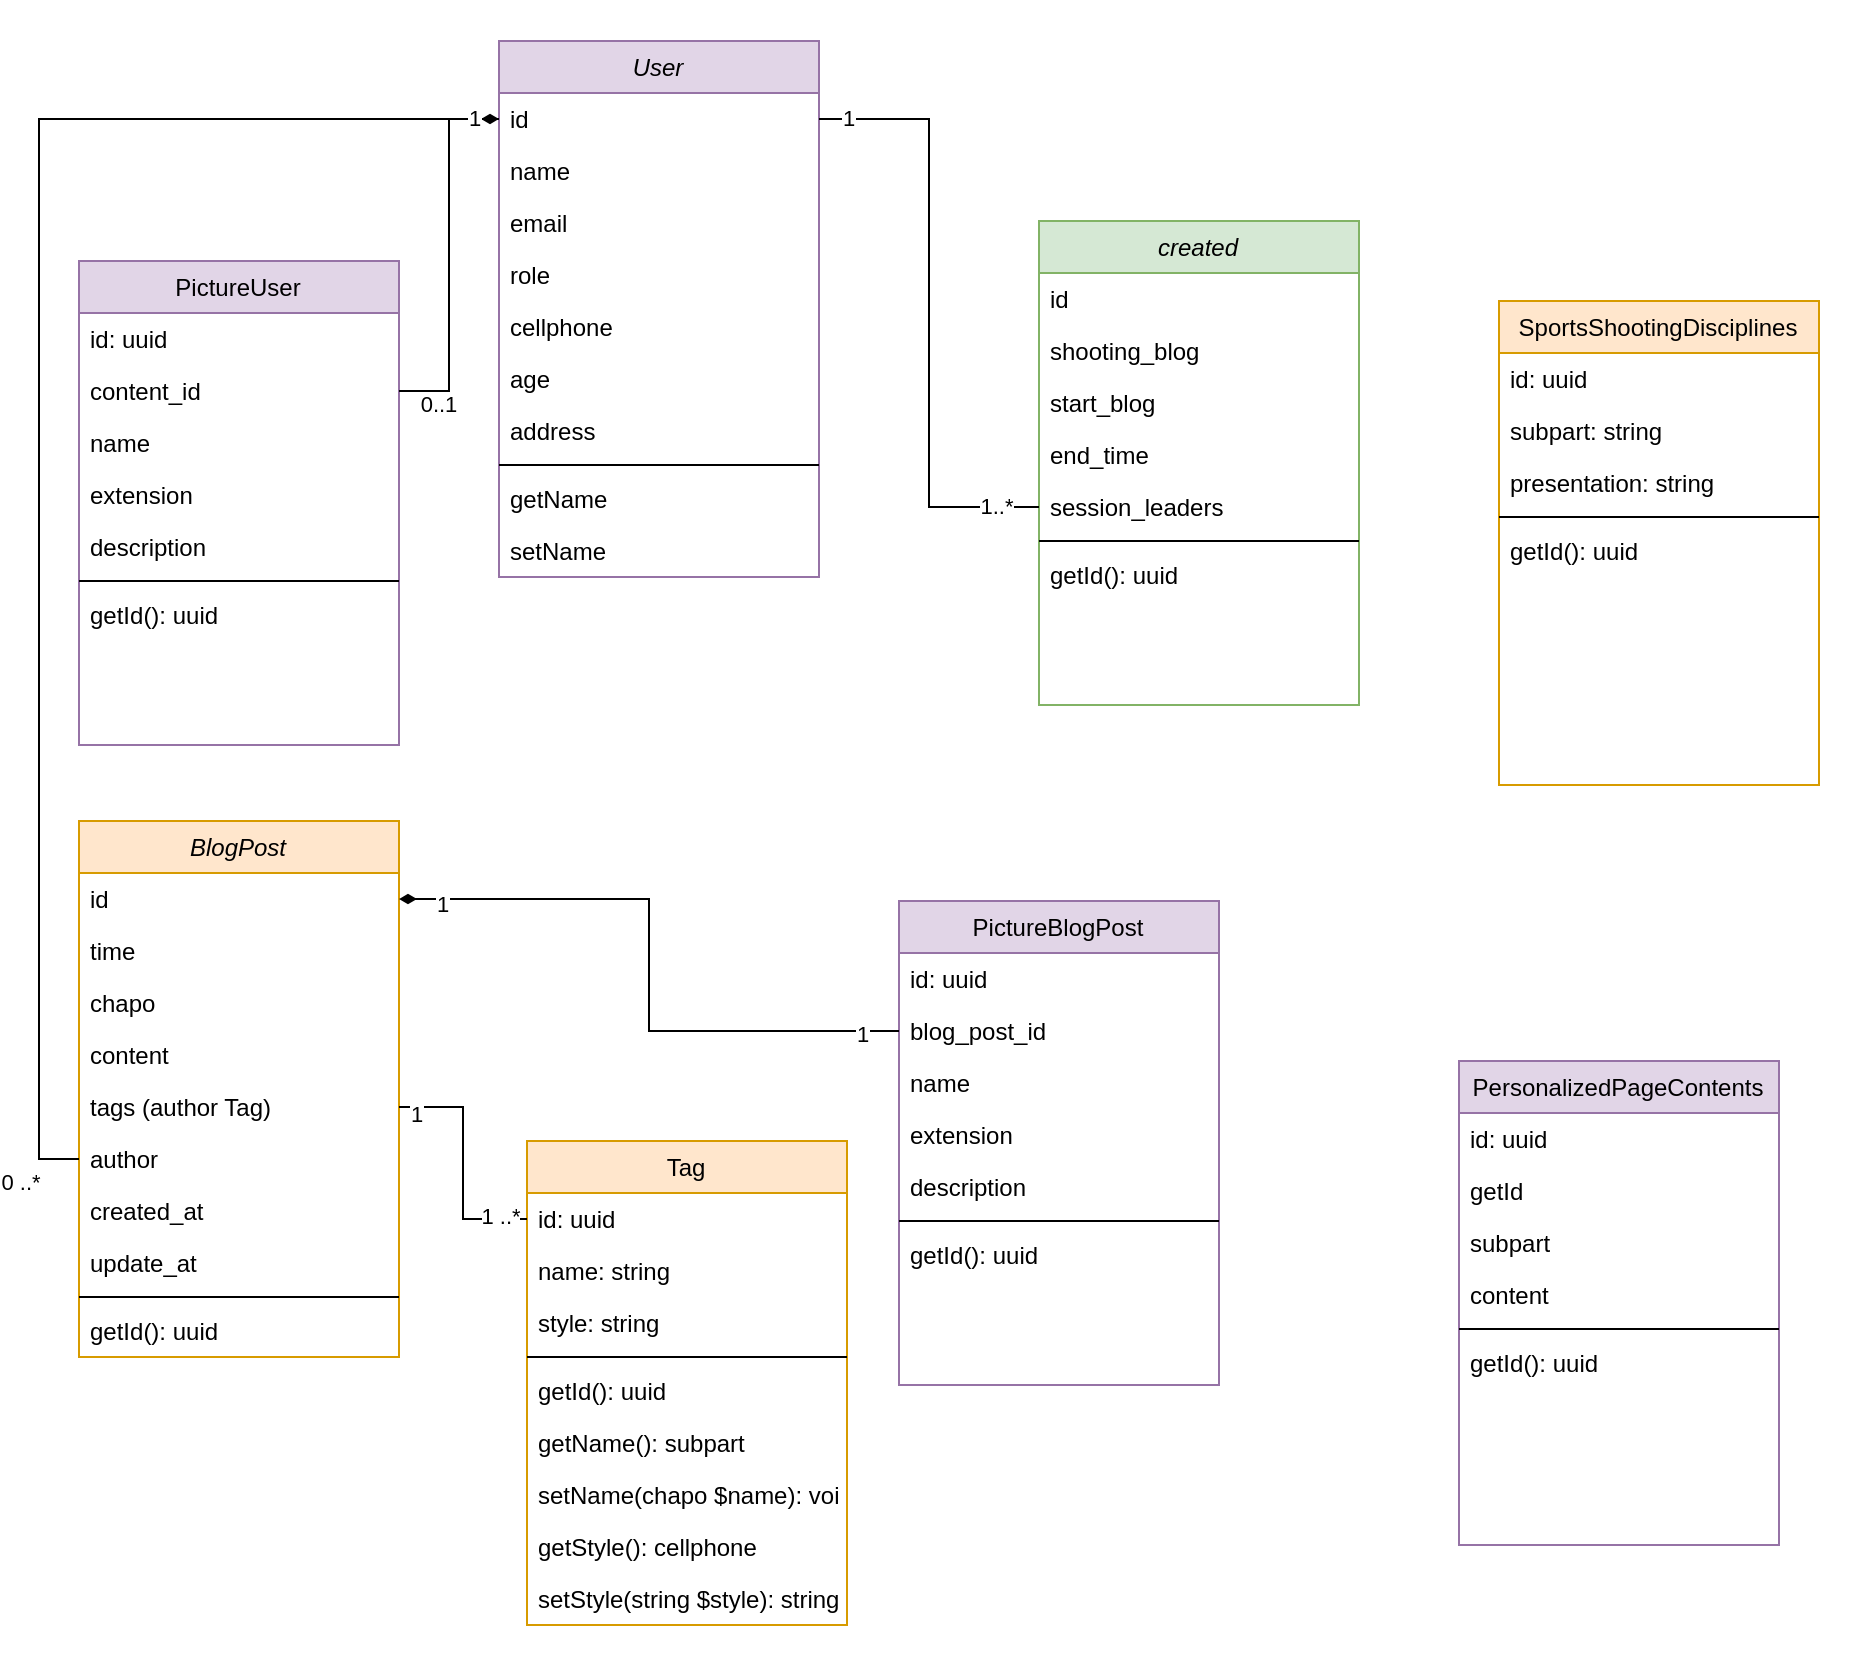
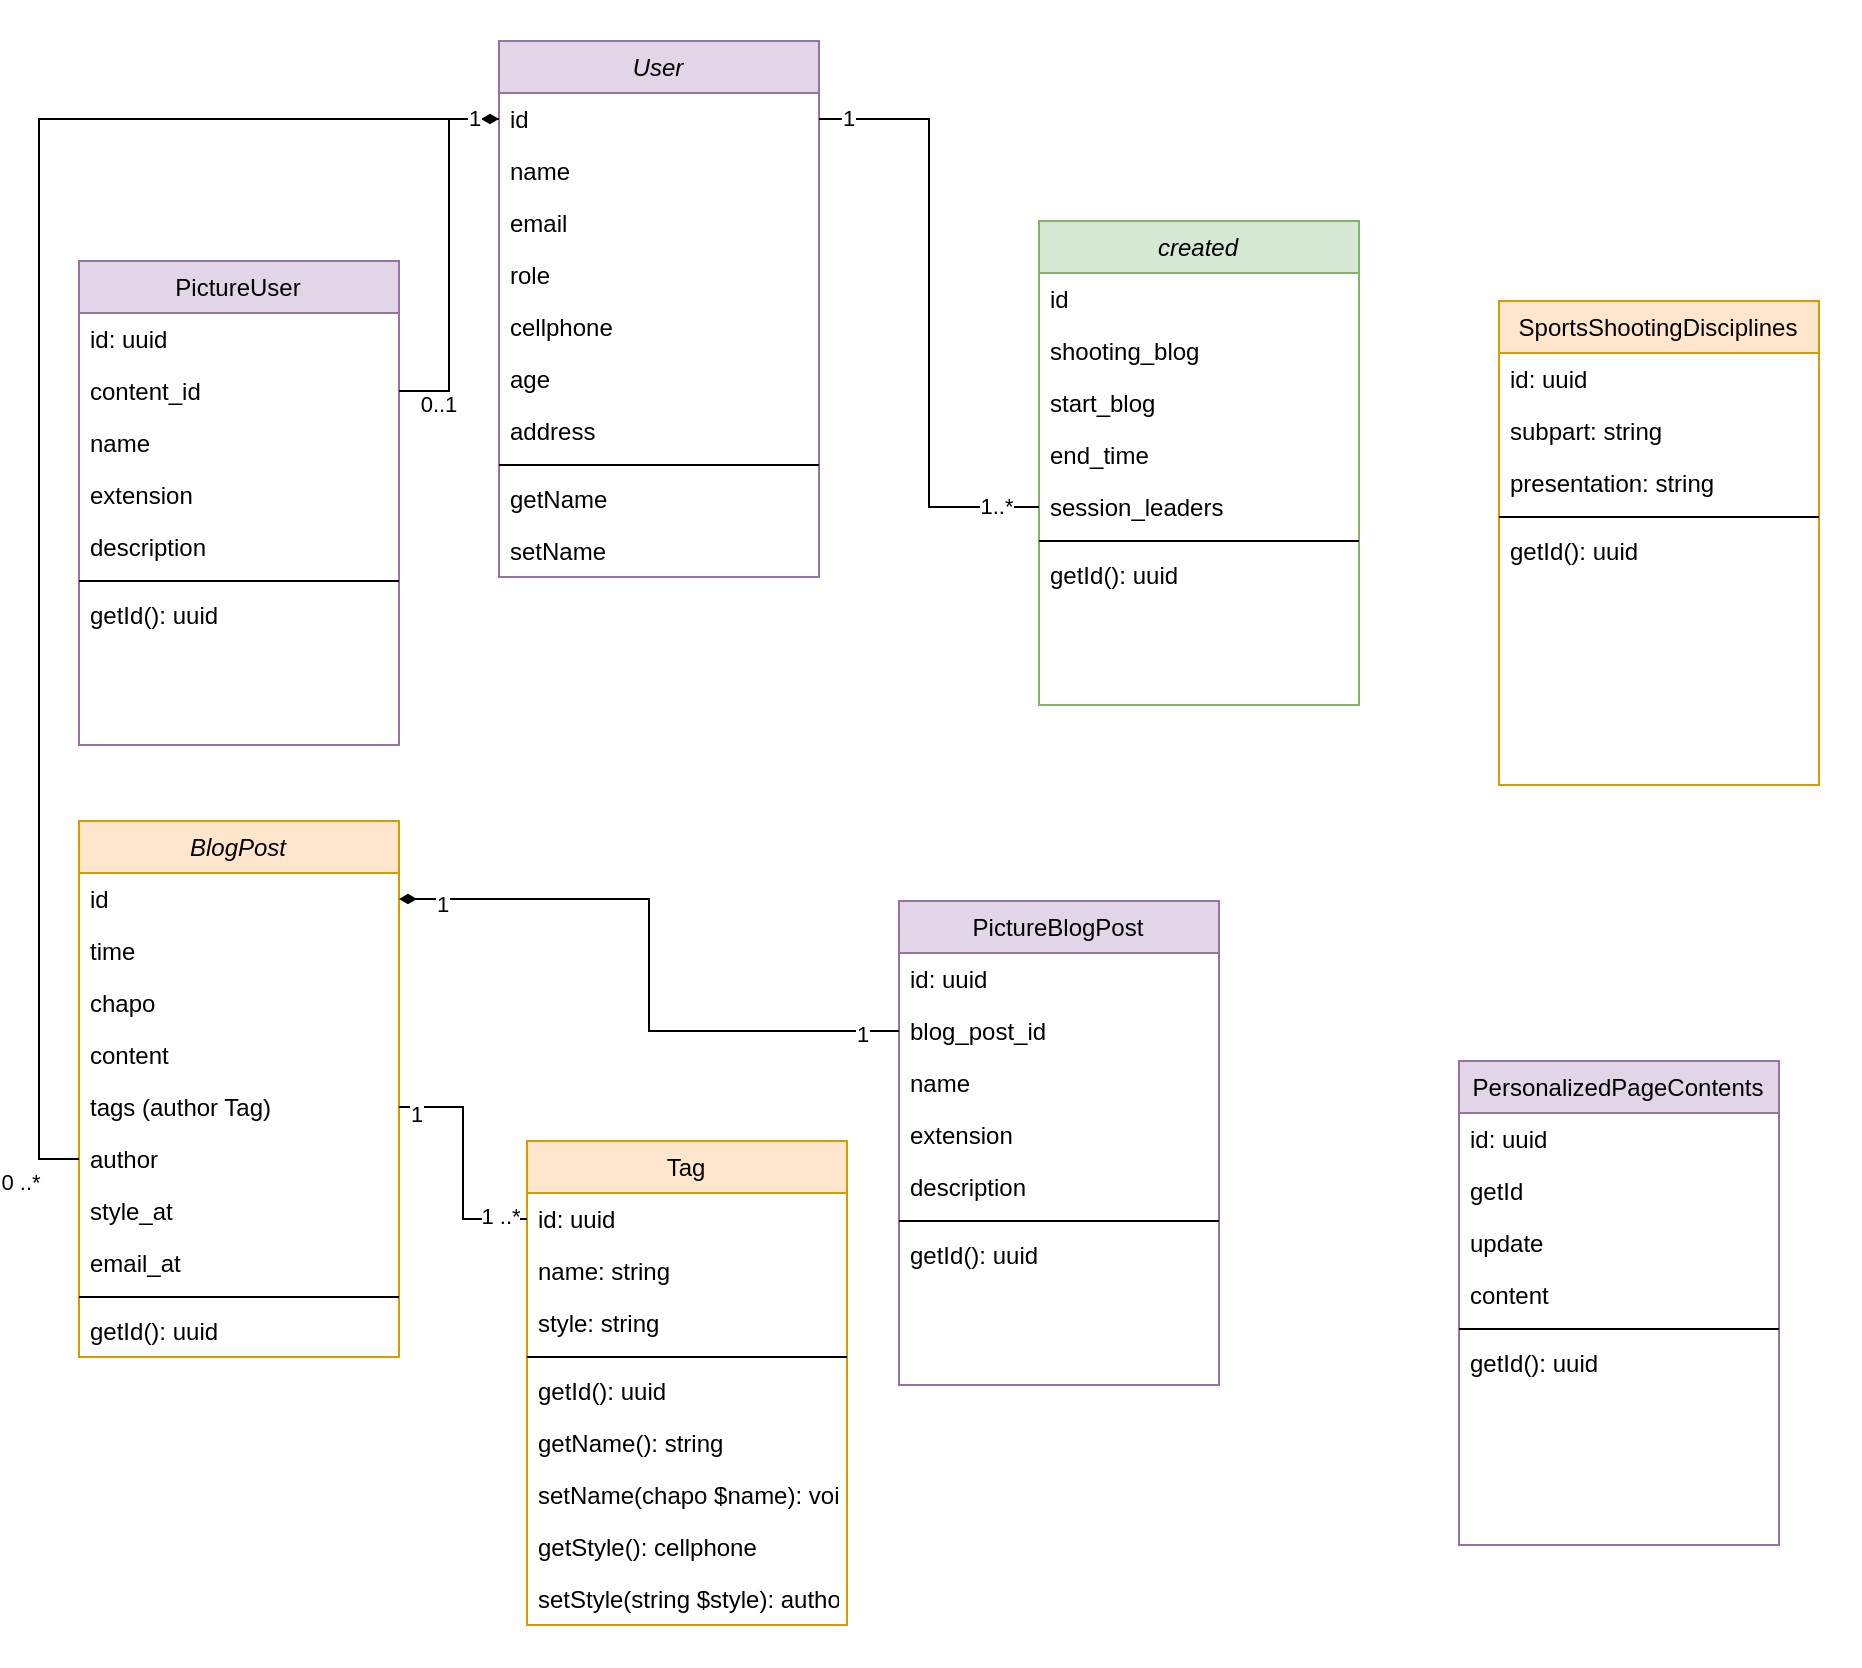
(157, 1212) -> (141, 1212)
(1517, 1244) -> (1510, 1244)
(150, 1264) -> (138, 1264)
(653, 1444) -> (643, 1444)
(724, 1600) -> (728, 1600)
